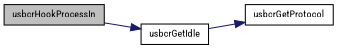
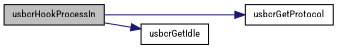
(222, 26) -> (169, 15)
